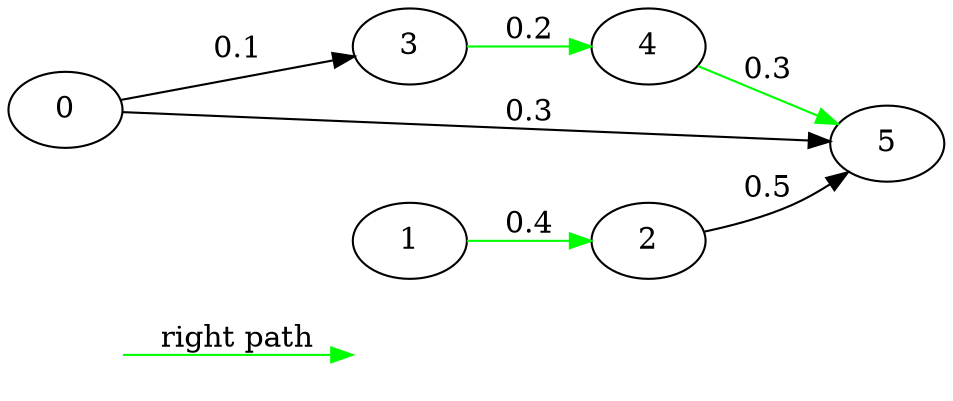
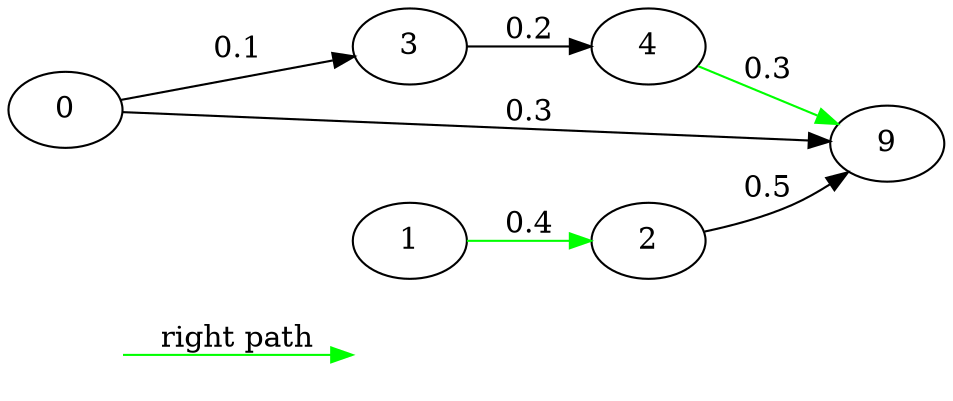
(518, 46) -> (518, 46)
(887, 144) -> (887, 144)
